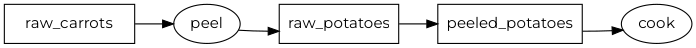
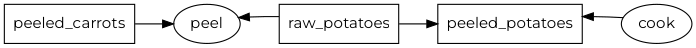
(70, 24) -> (70, 24)
(253, 31) -> (264, 17)
(597, 31) -> (608, 17)
